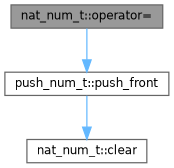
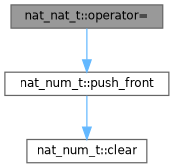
(87, 17) -> (87, 17)
(87, 84) -> (87, 84)
